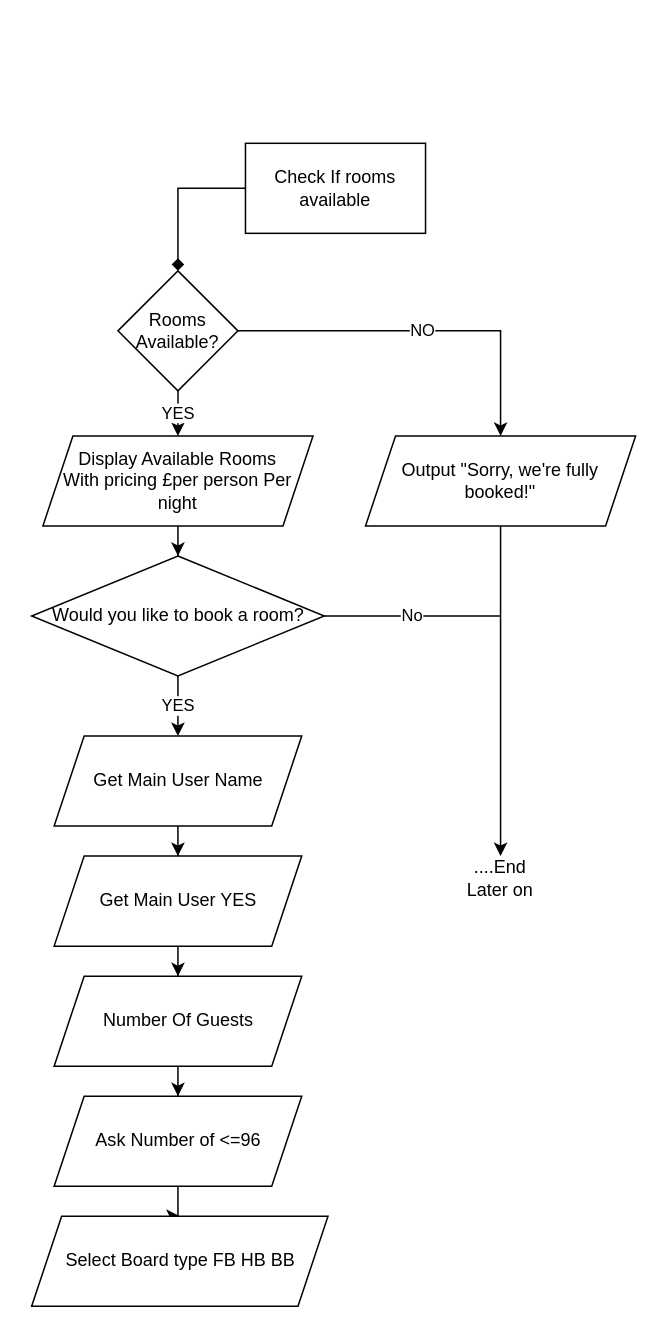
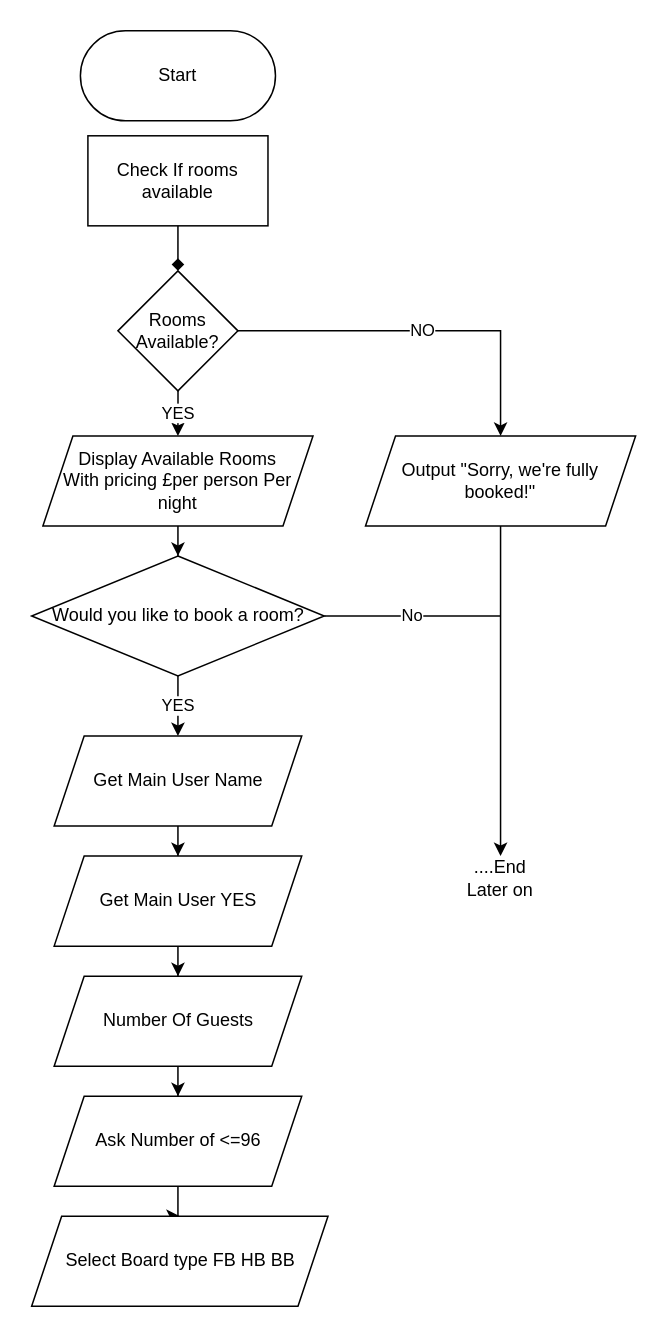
none -> (178, 76)
(335, 188) -> (178, 181)
